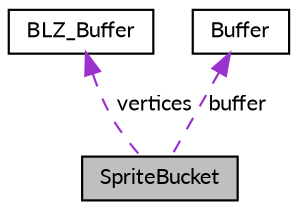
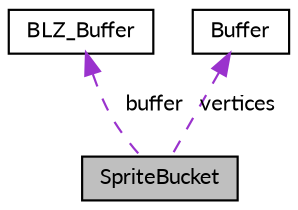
(152, 105) -> (152, 105)
(235, 105) -> (235, 105)
